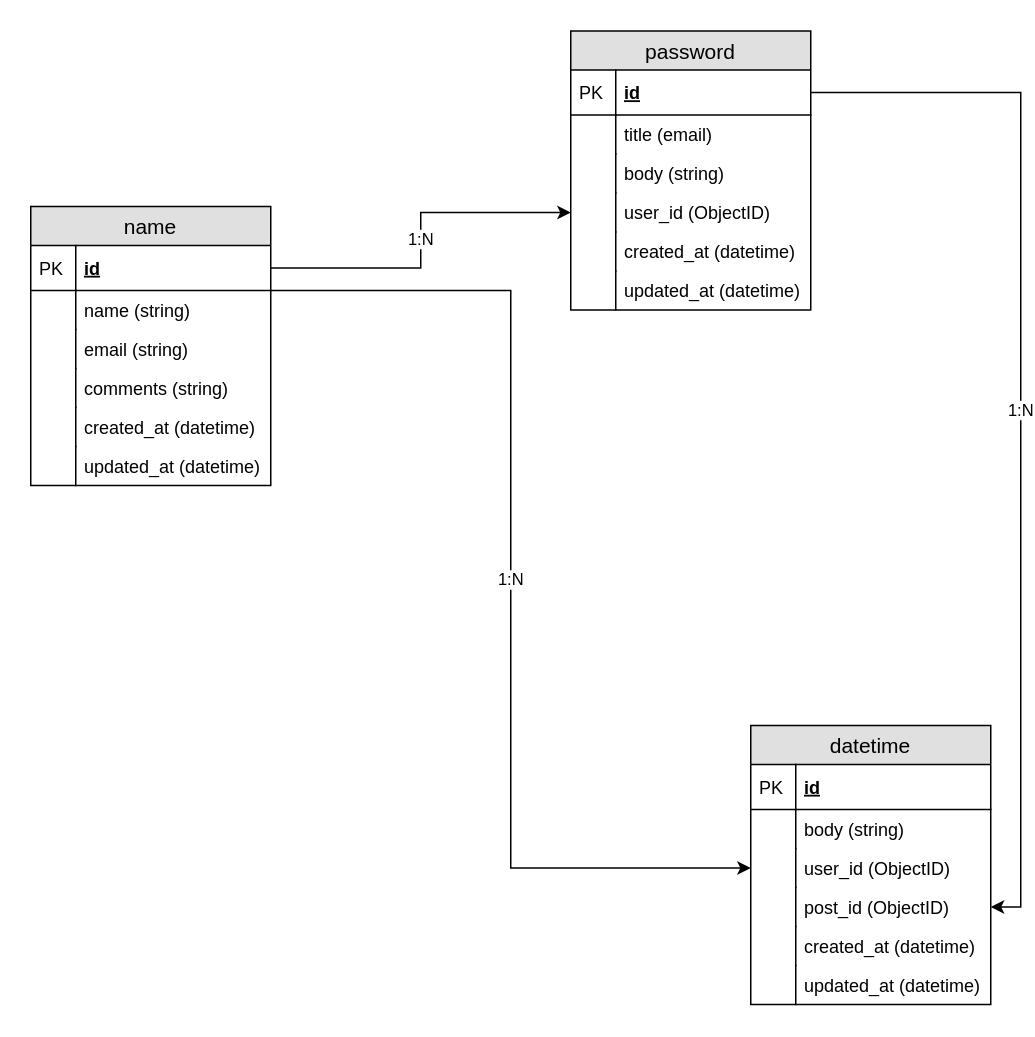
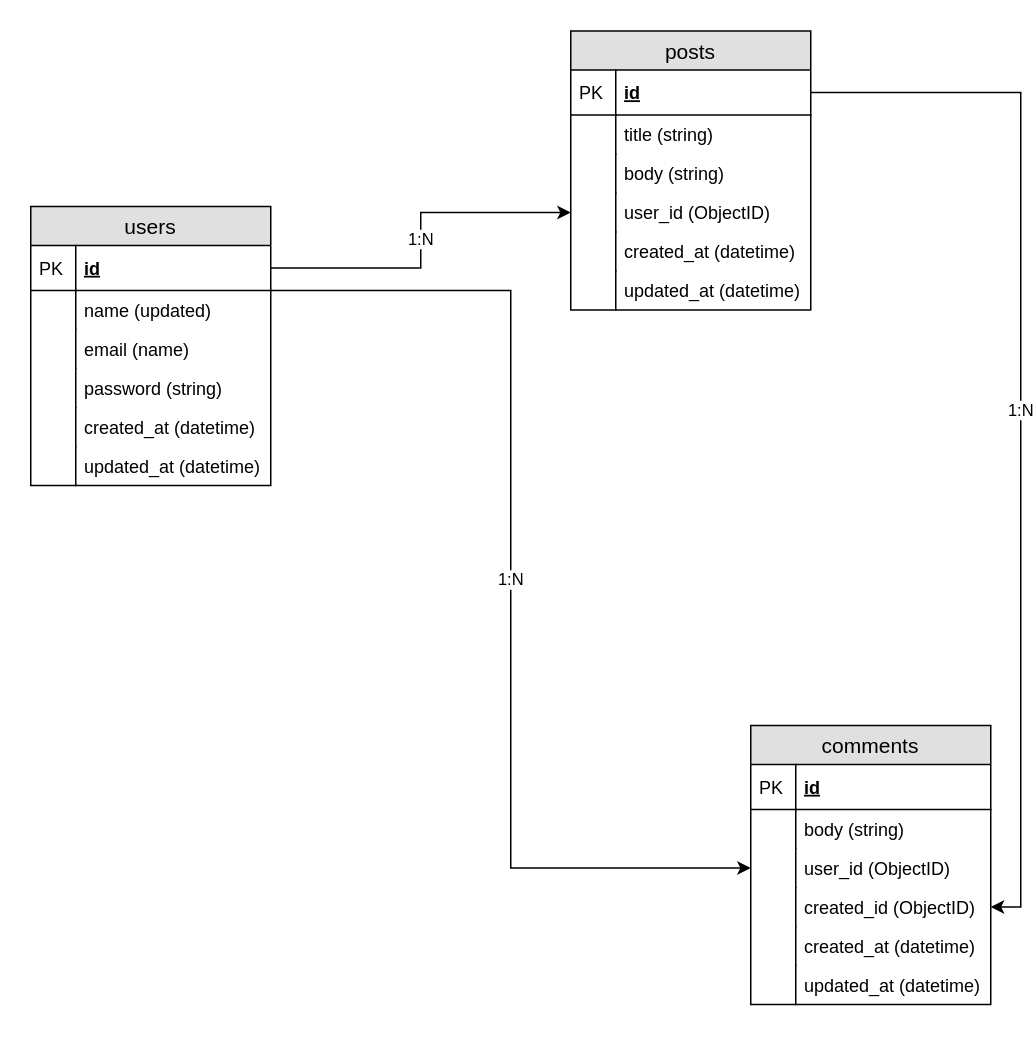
(690, 52) -> (690, 52)
(678, 135) -> (685, 135)
(150, 227) -> (150, 227)
(145, 311) -> (152, 311)
(145, 350) -> (137, 350)
(165, 389) -> (165, 389)
(870, 746) -> (870, 746)
(890, 908) -> (905, 908)
